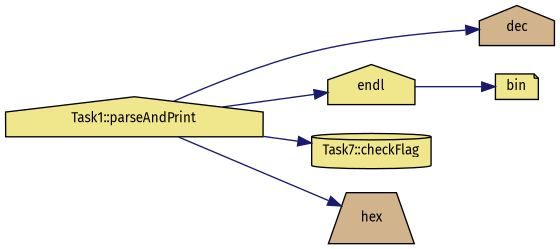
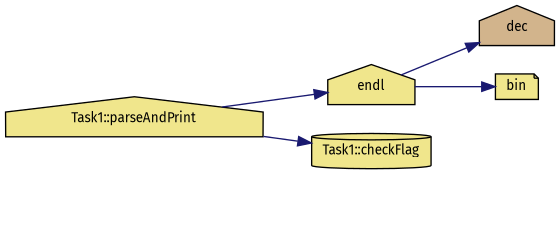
(316, 51) -> (434, 61)
(371, 151) -> (371, 151)
(371, 218) -> none
